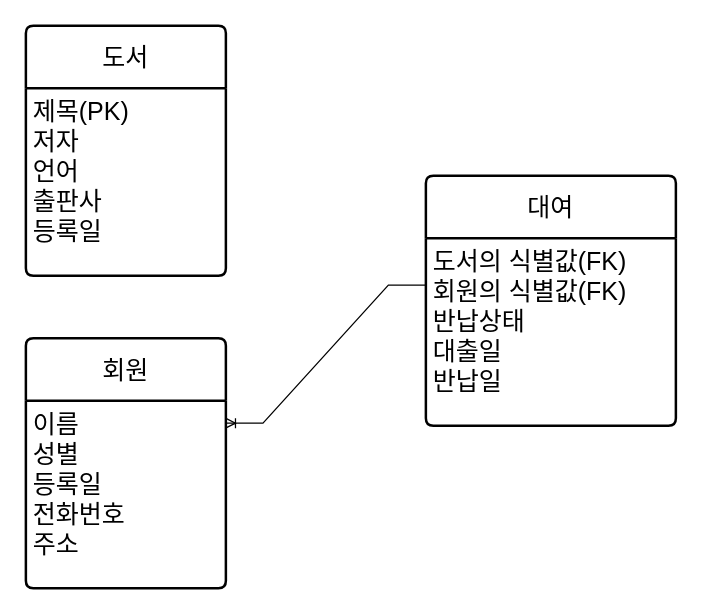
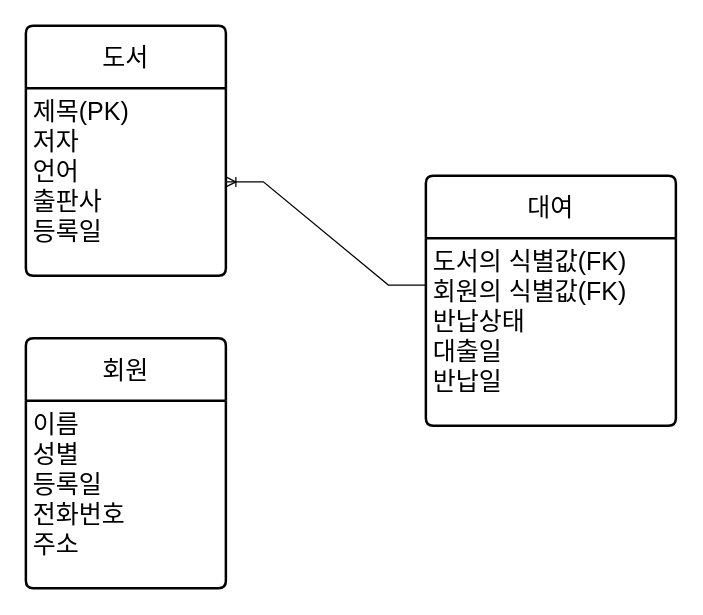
(314, 367) -> (313, 223)
